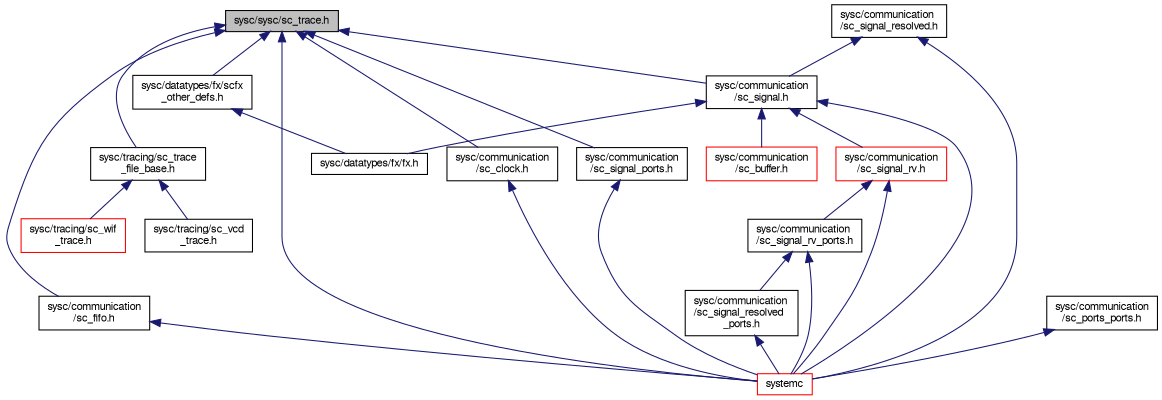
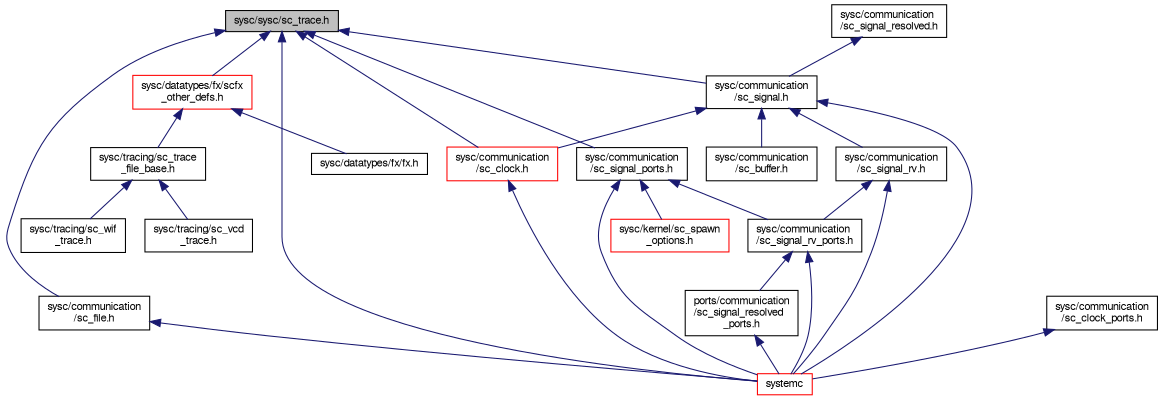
(121, 79) -> (167, 133)
(192, 92) -> (192, 92)
(558, 125) -> (627, 129)
(502, 164) -> (502, 164)
(762, 164) -> (762, 164)
(891, 164) -> (891, 164)
none -> (724, 202)
(73, 236) -> (73, 236)
none -> (670, 236)
(1013, 255) -> none
(94, 313) -> (94, 313)
(742, 313) -> (742, 313)
(1102, 313) -> (1102, 313)
